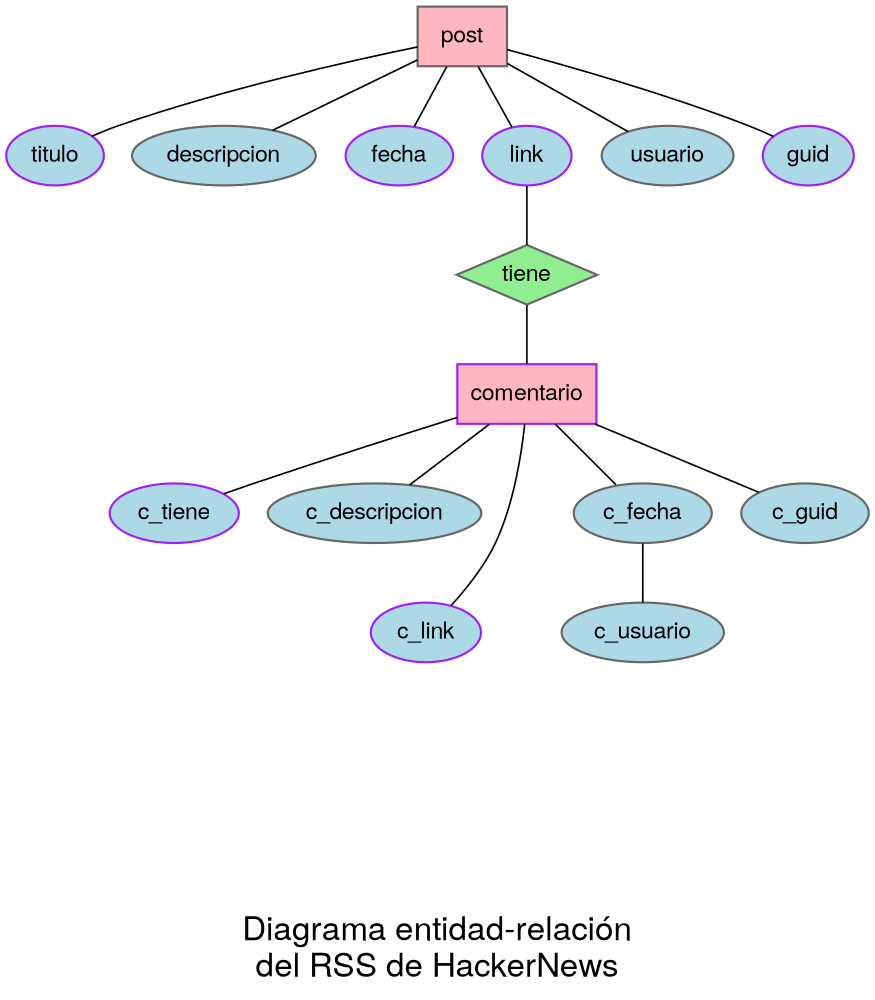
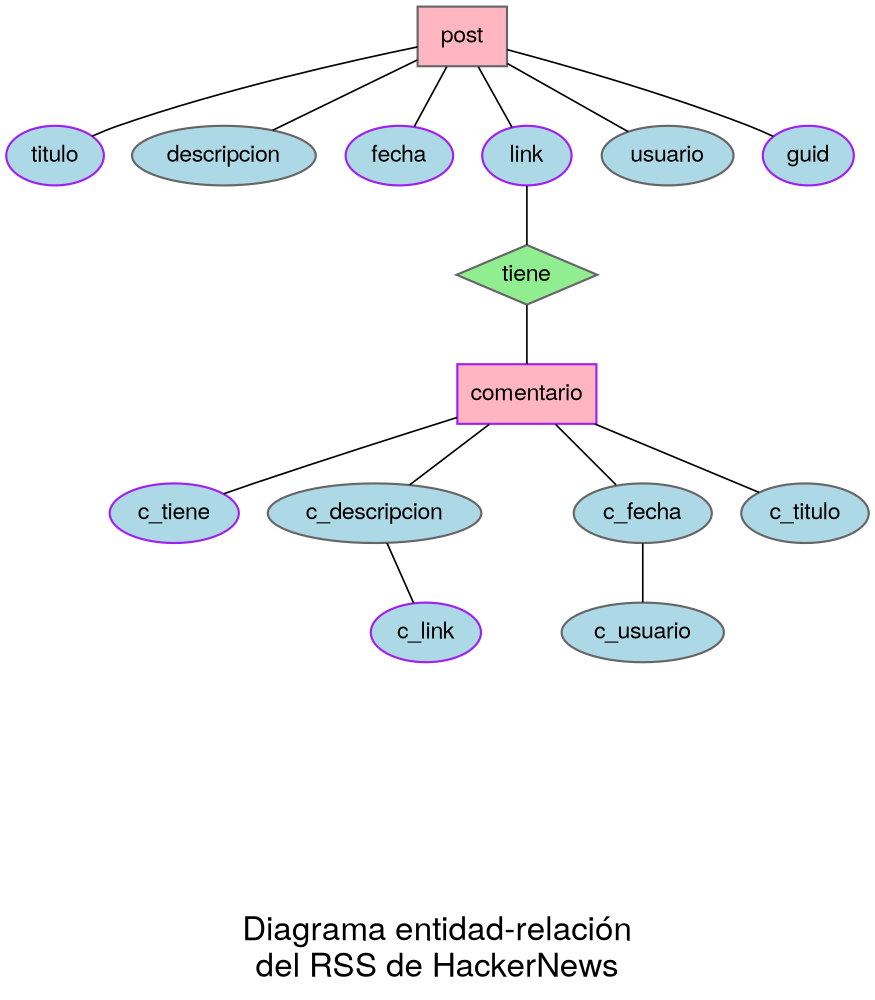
(805, 513) -> (805, 513)
(504, 521) -> (400, 573)
